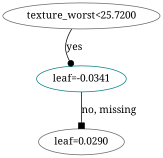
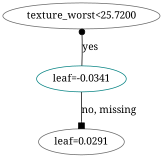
(66, 45) -> (82, 50)
(81, 142) -> (81, 142)
